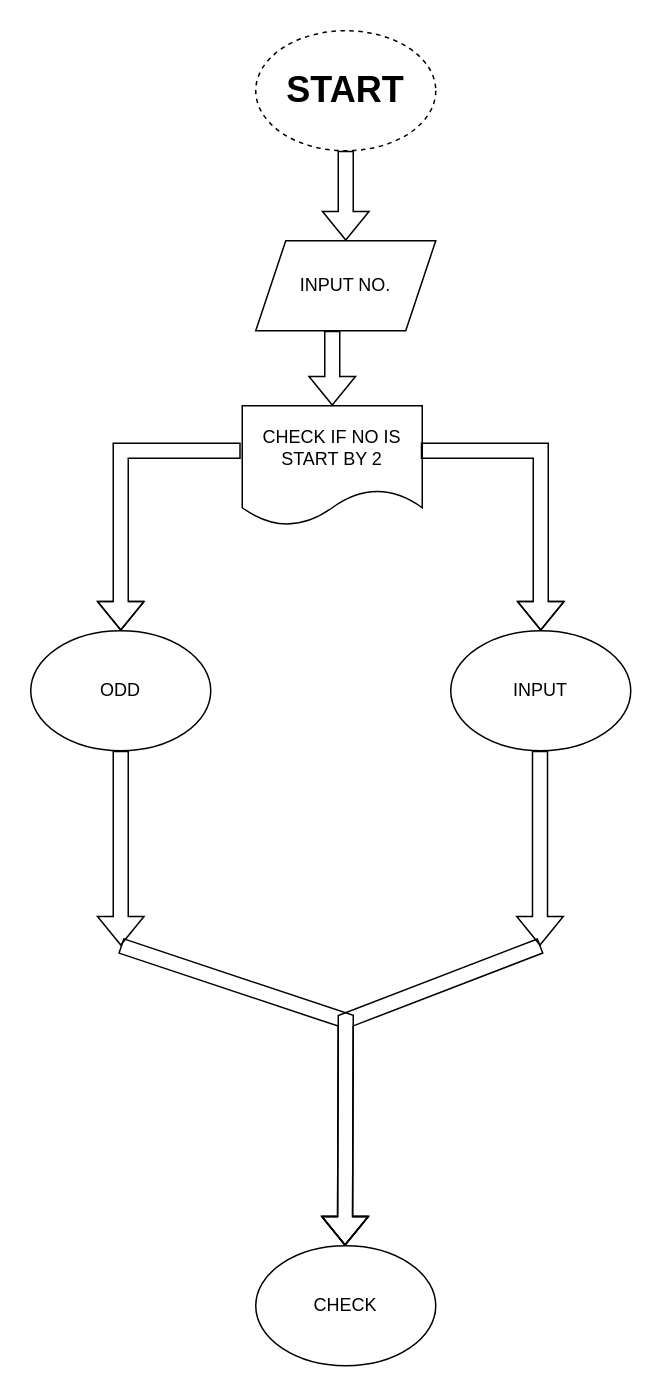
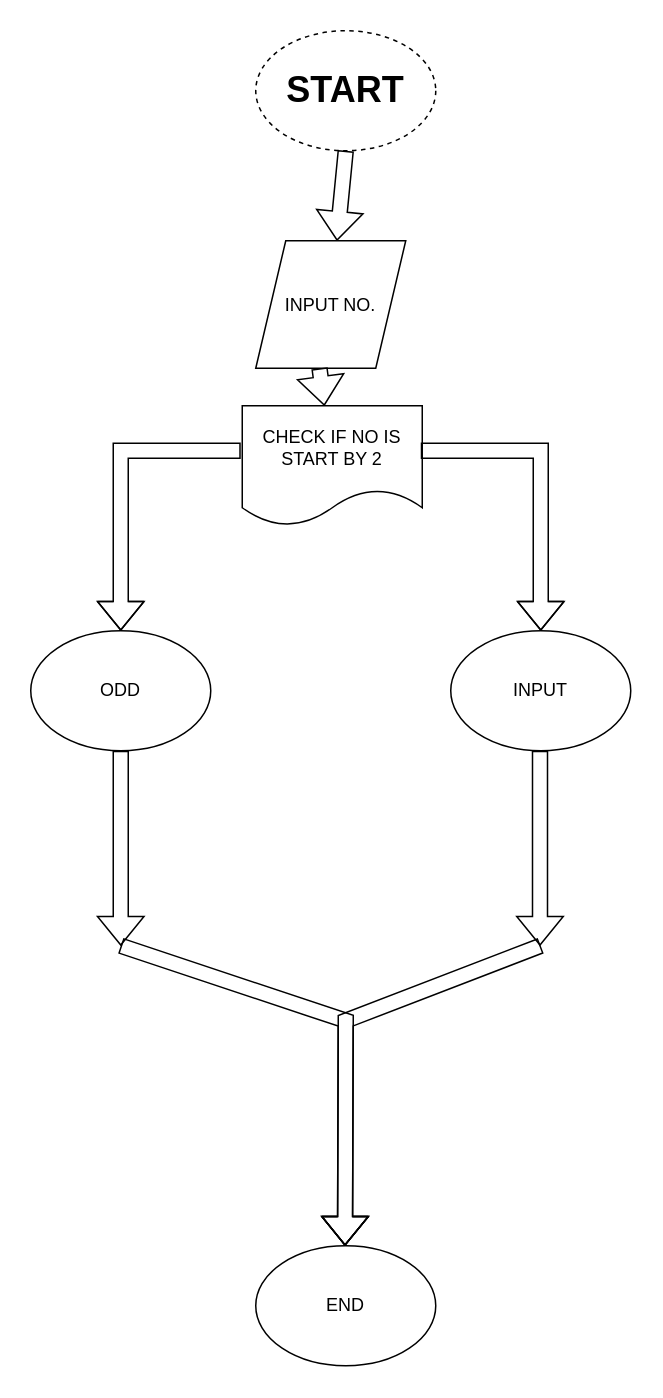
(346, 286) -> (331, 305)
(346, 1306) -> (346, 1306)
